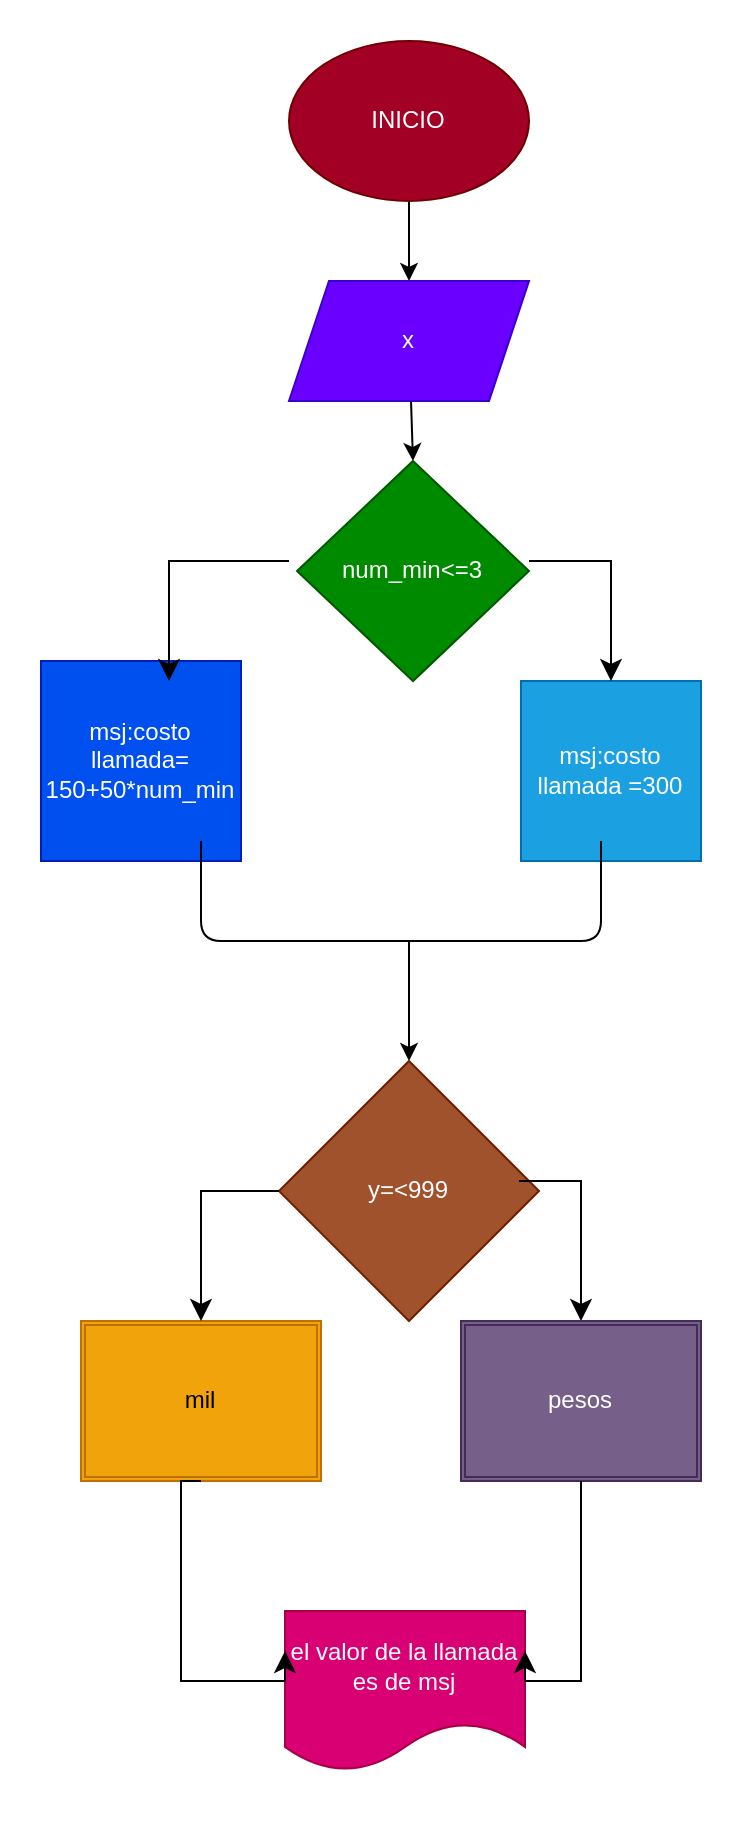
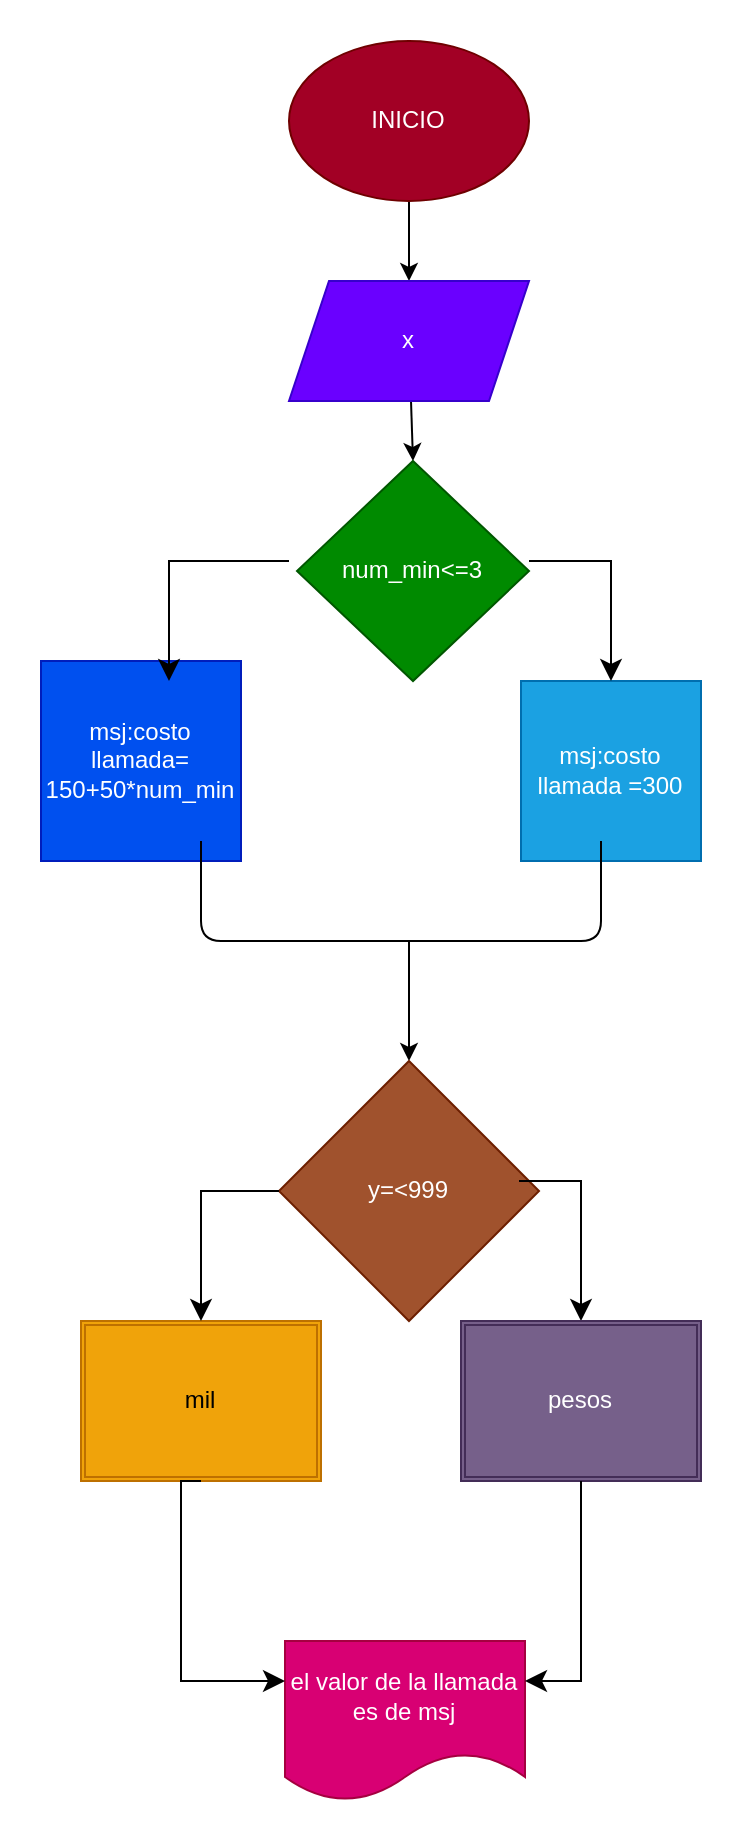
(405, 1691) -> (405, 1721)
